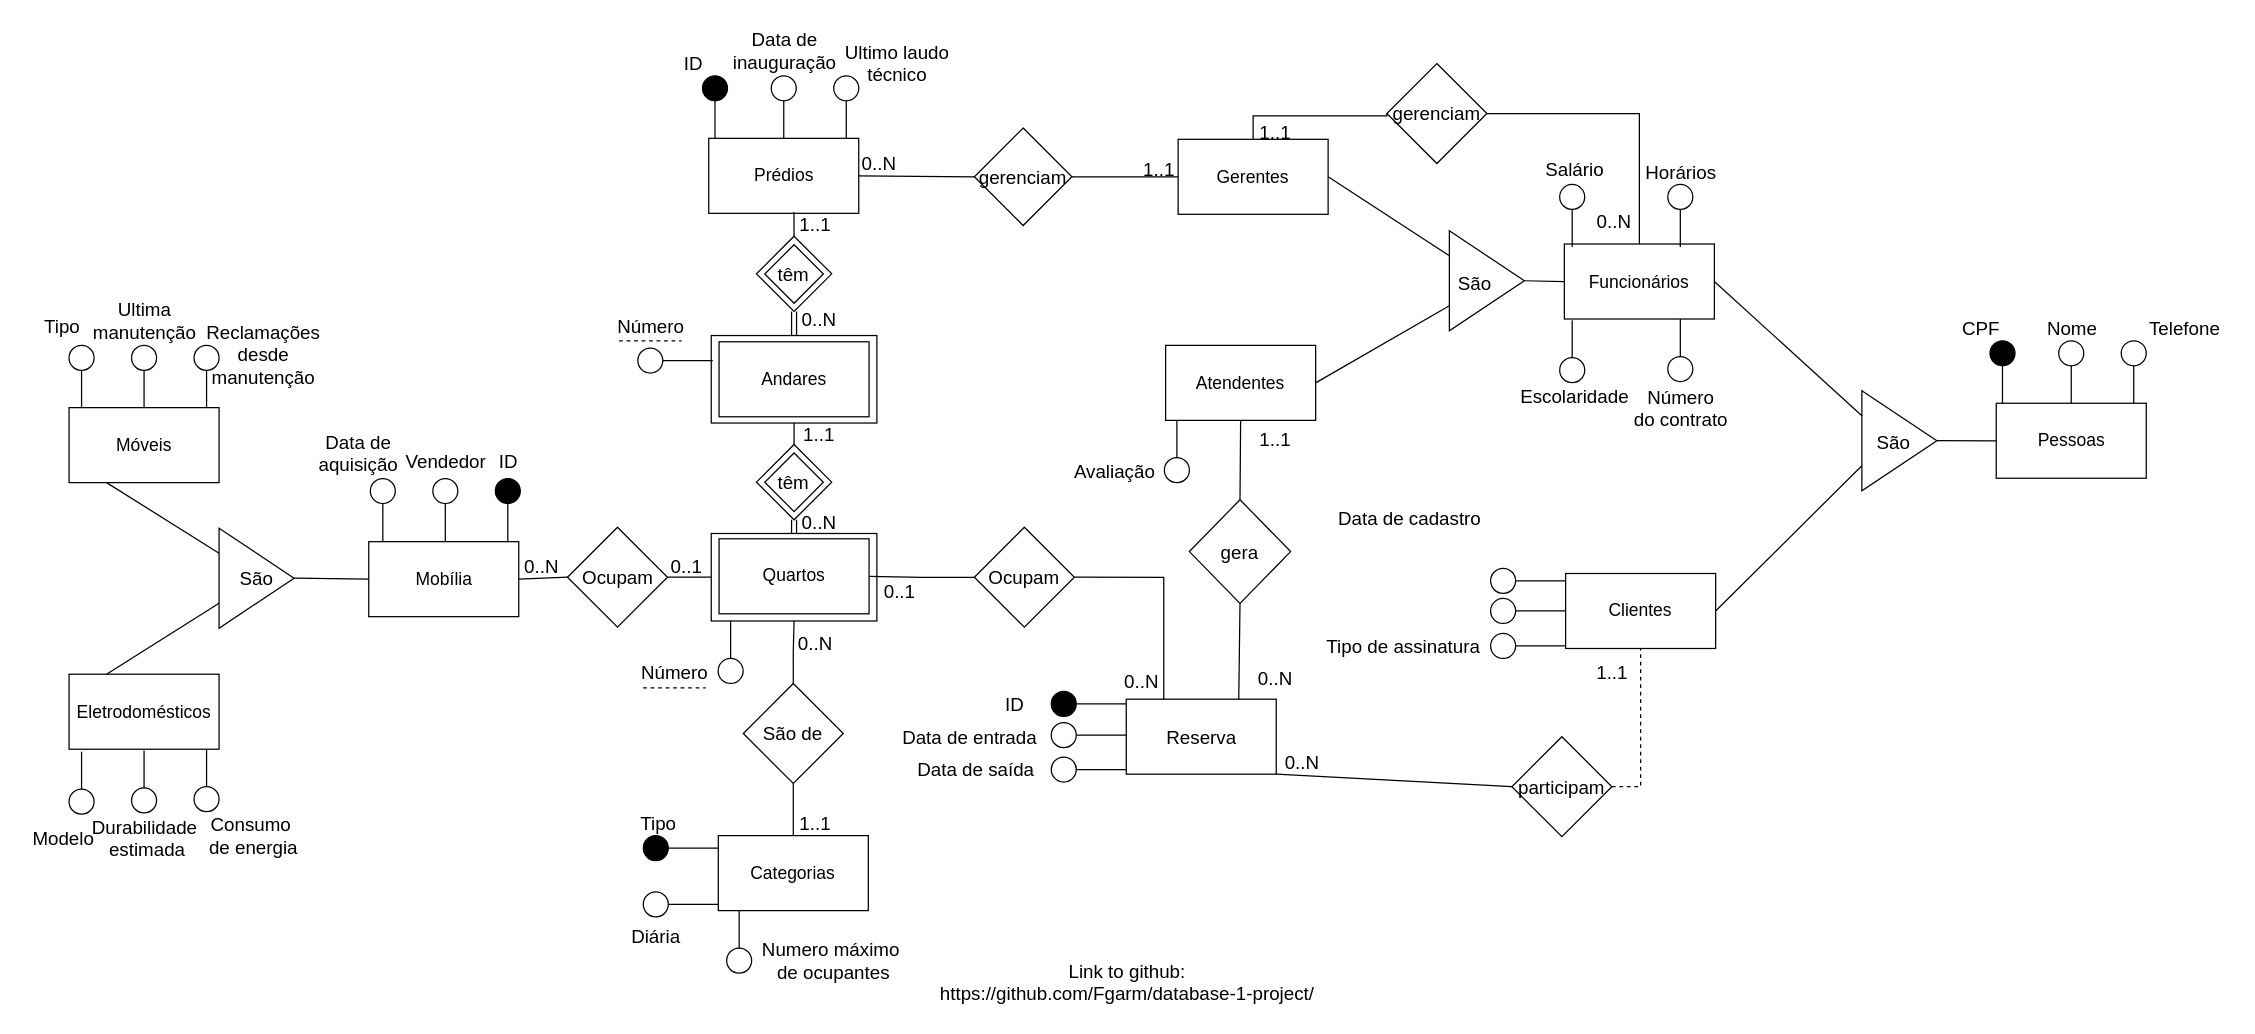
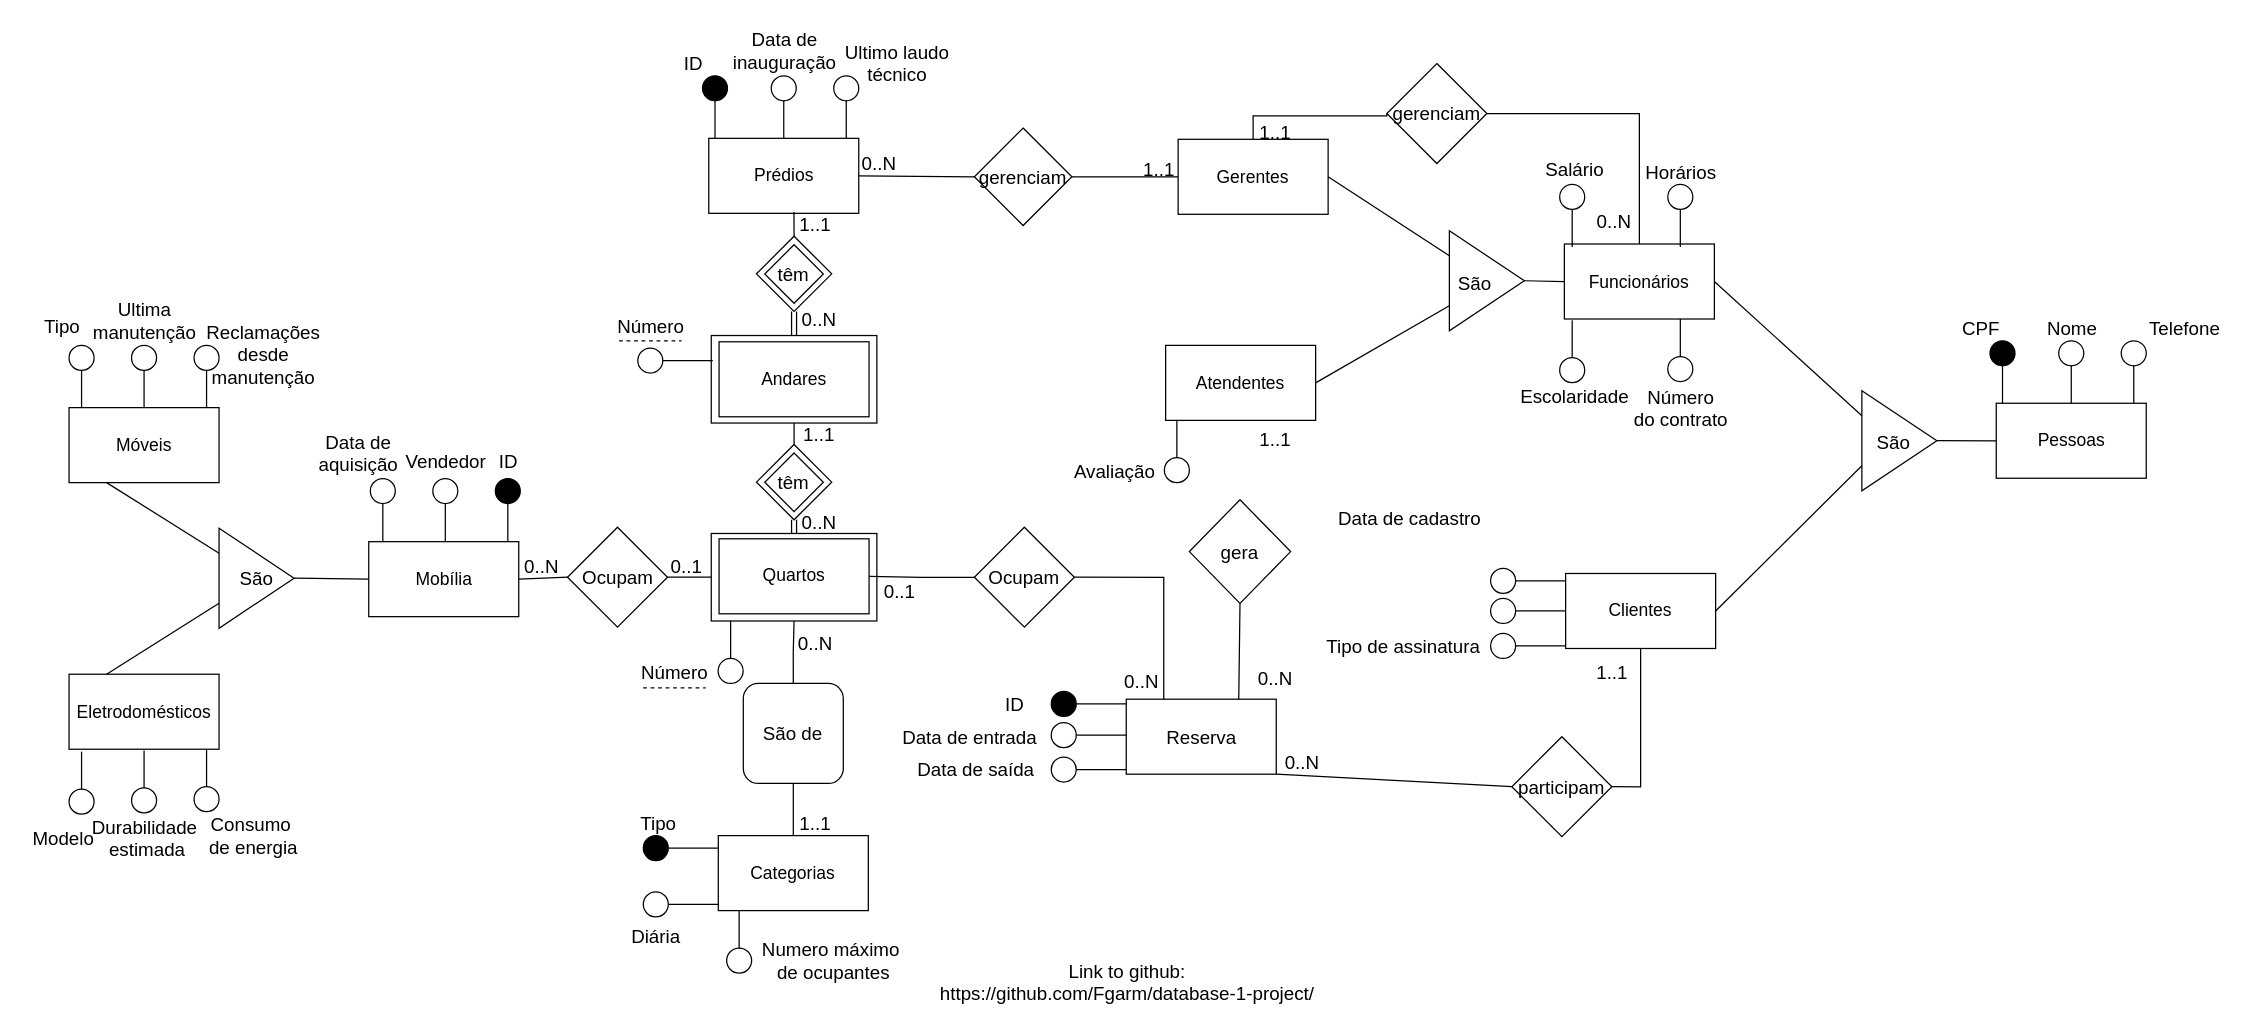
(1240, 460) -> none
(1641, 732) -> (1641, 732)
(793, 733) -> (793, 733)
